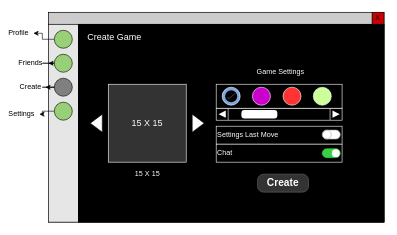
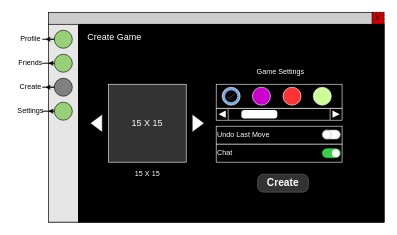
(378, 18) -> (378, 18)
(18, 33) -> (30, 39)
(21, 114) -> (30, 111)
(251, 135) -> (244, 135)
